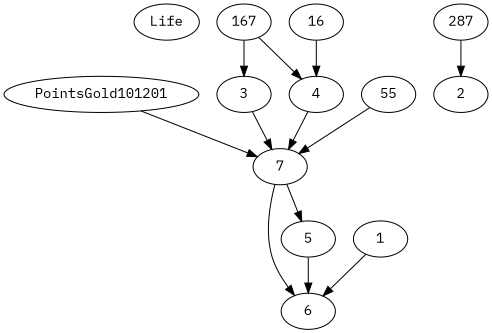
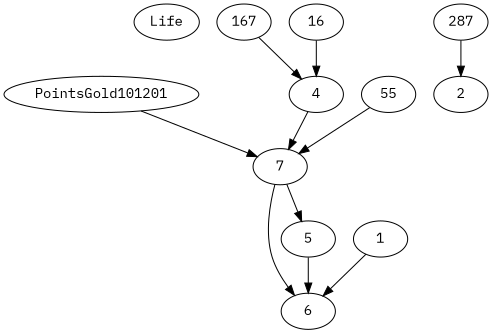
(244, 94) -> none
